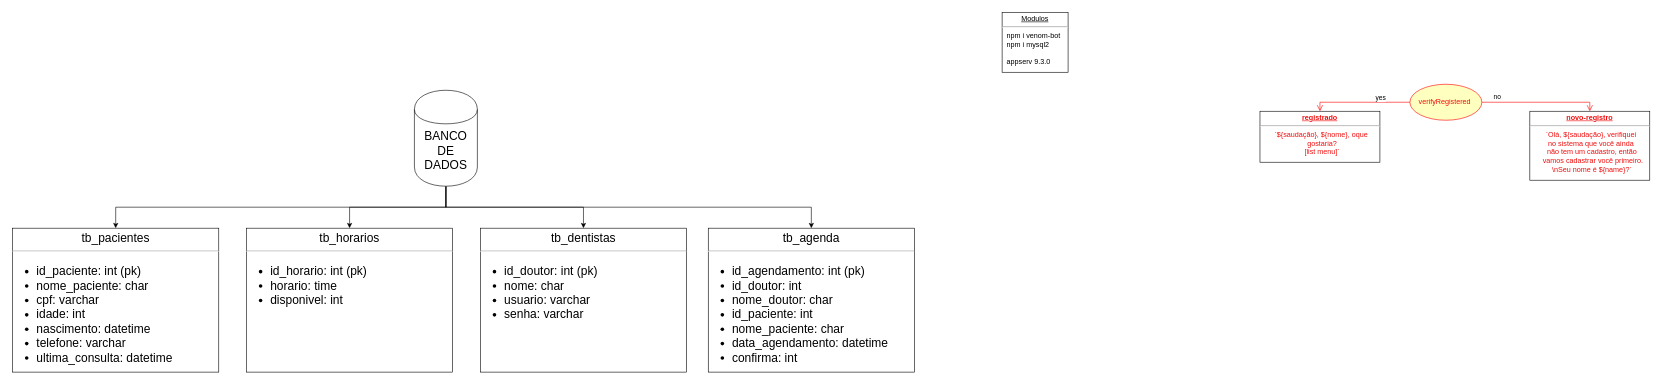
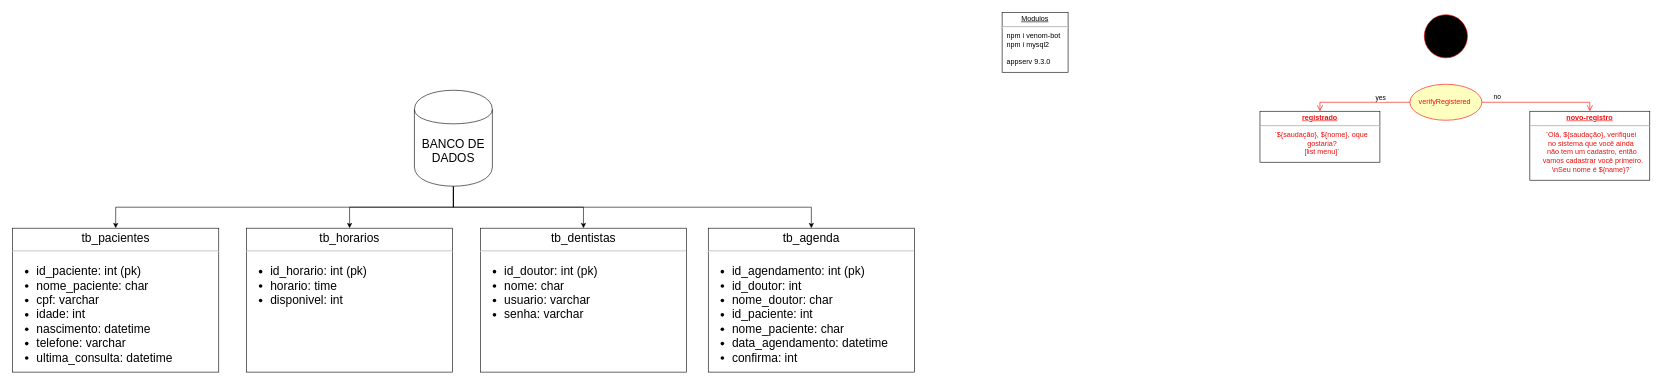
none -> (1446, 36)
(446, 138) -> (453, 138)
